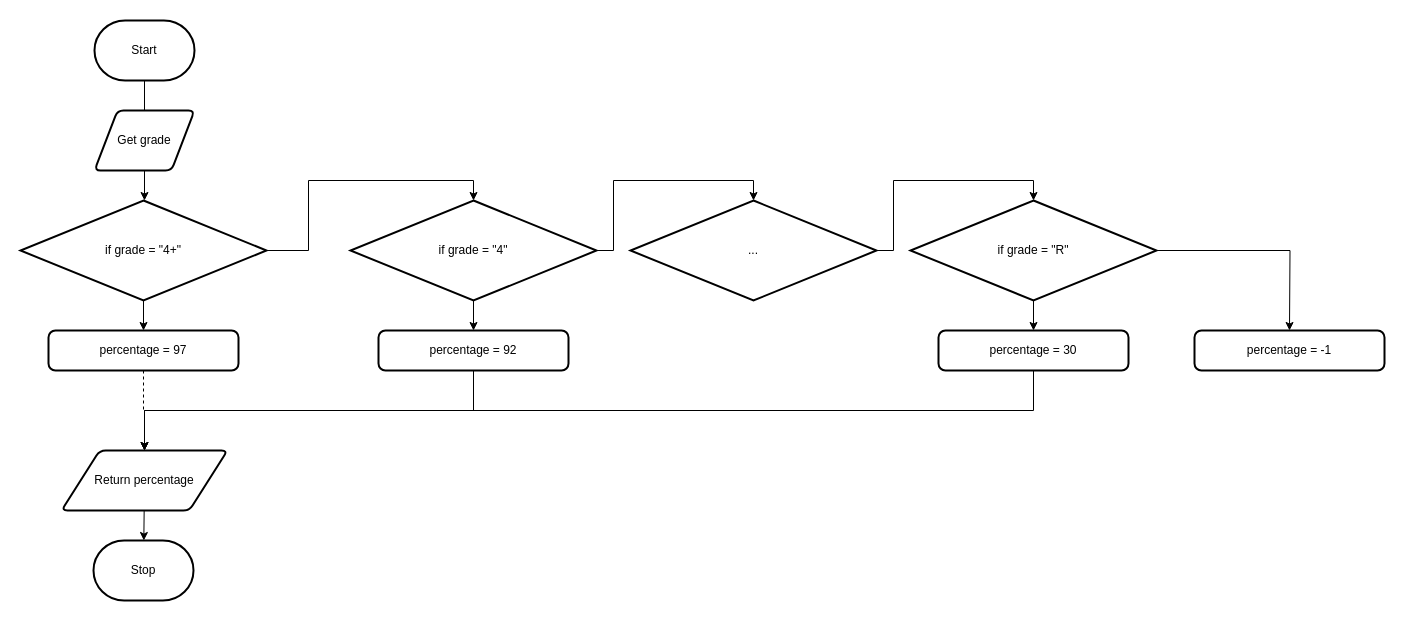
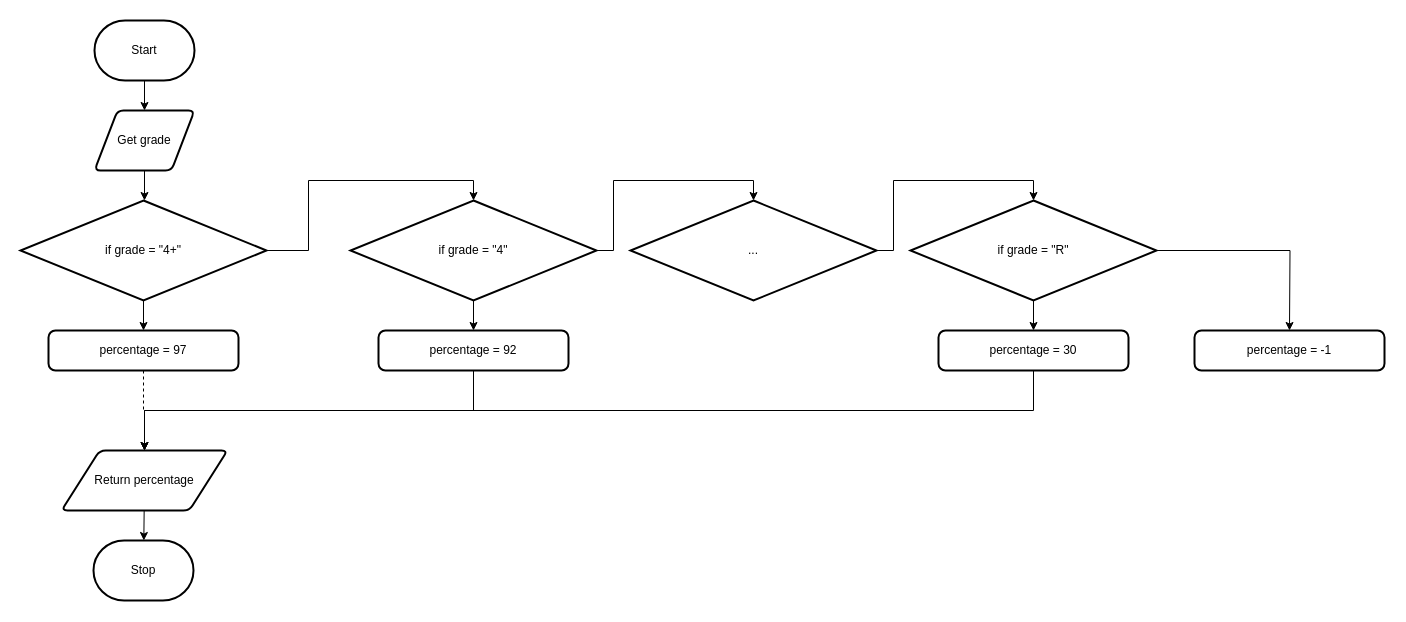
(145, 105) -> (145, 102)
